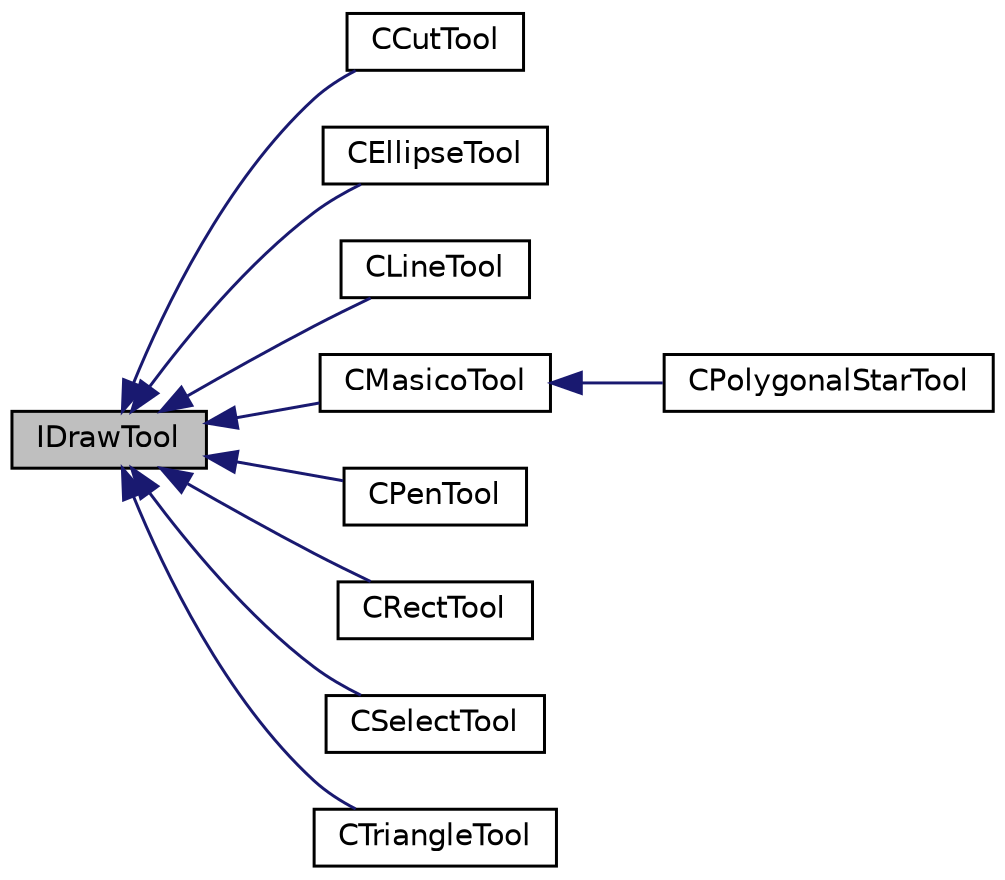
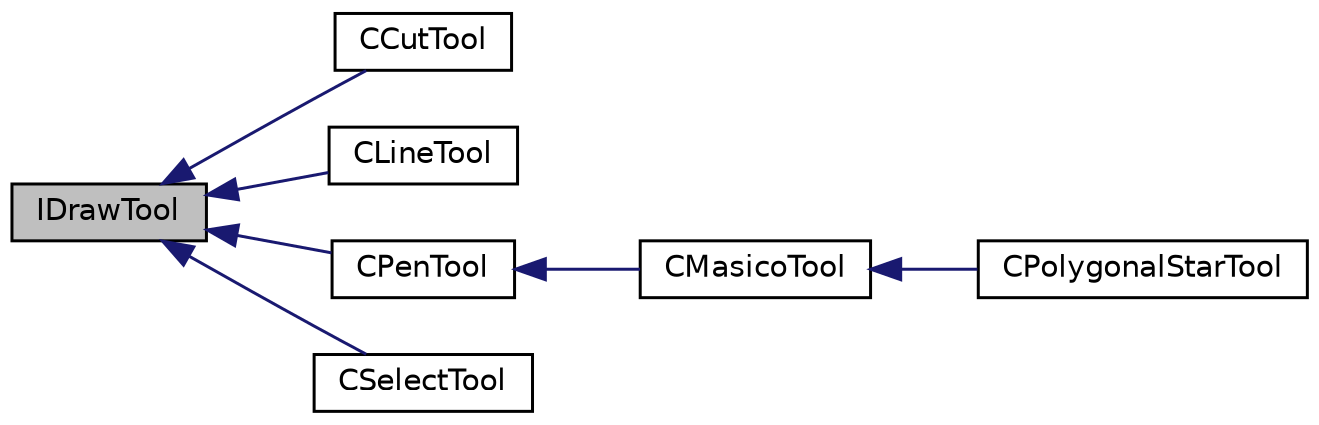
(435, 156) -> none
(278, 410) -> (593, 269)
(435, 610) -> none
(435, 838) -> none
